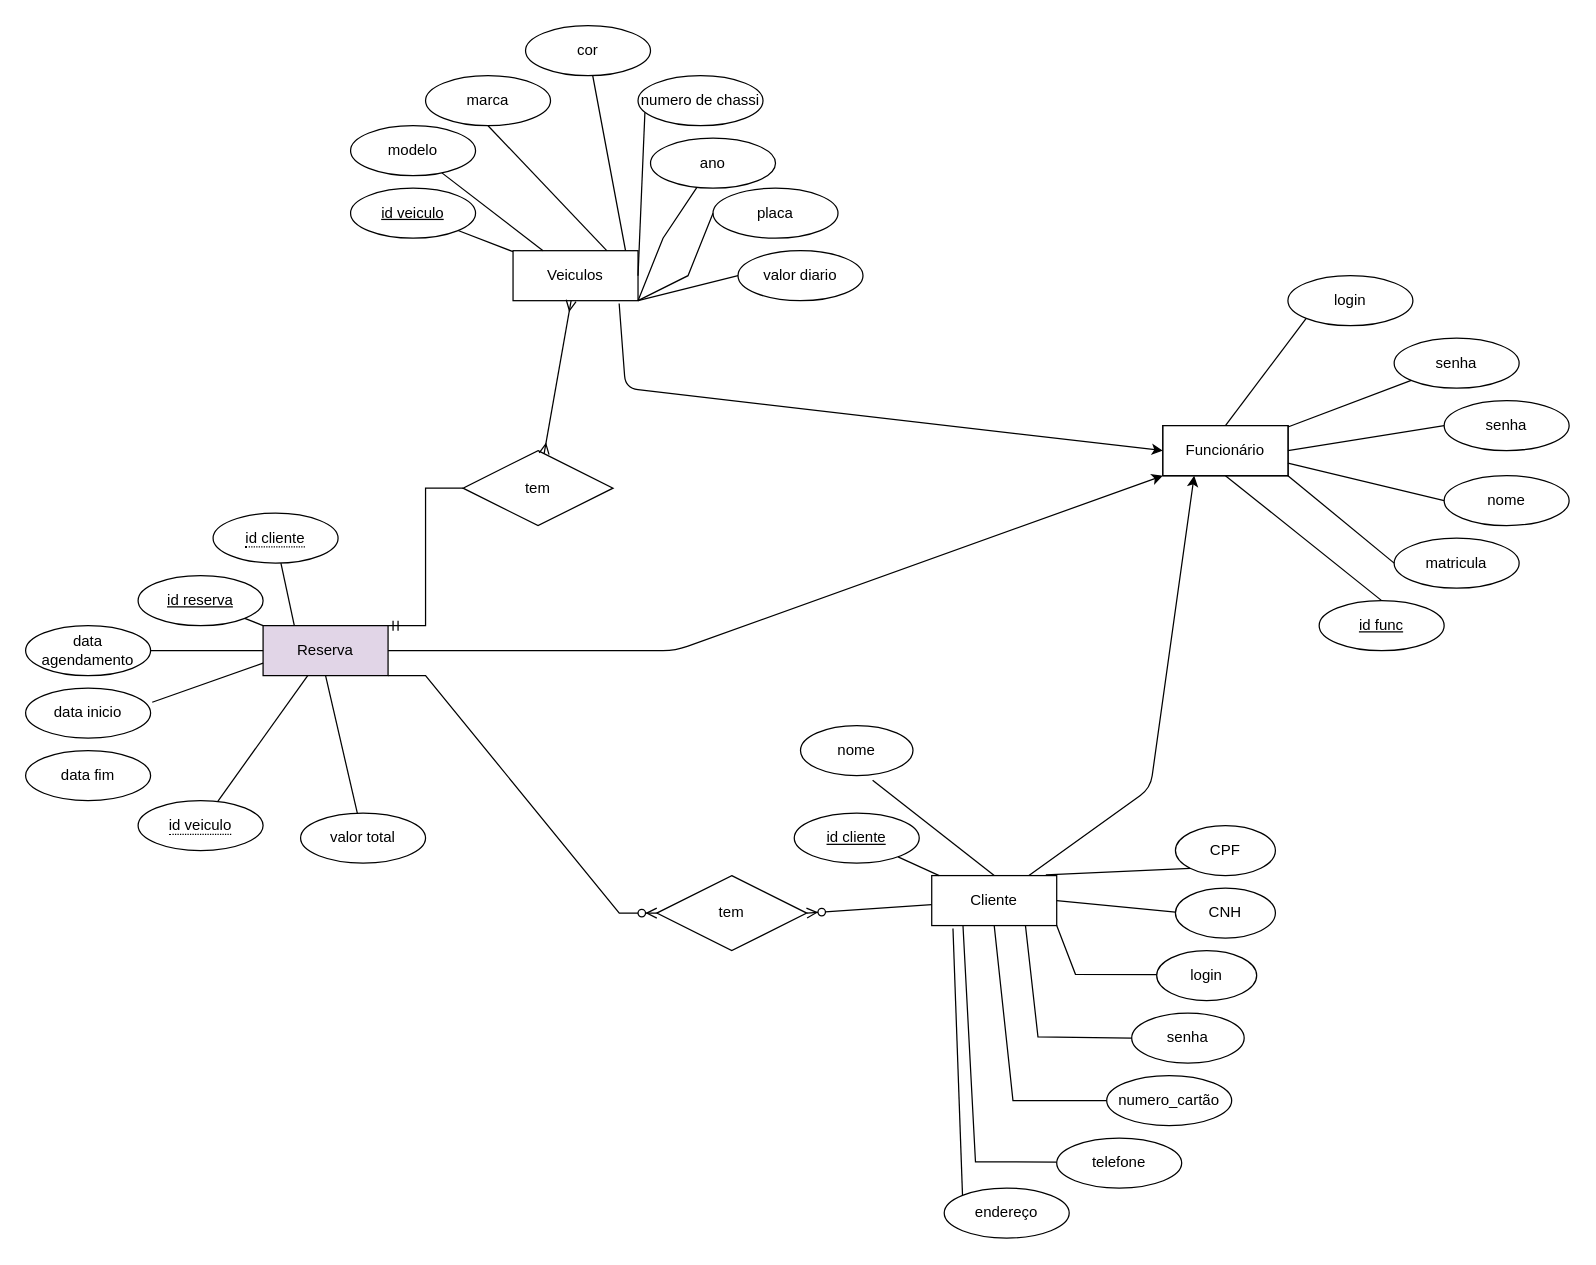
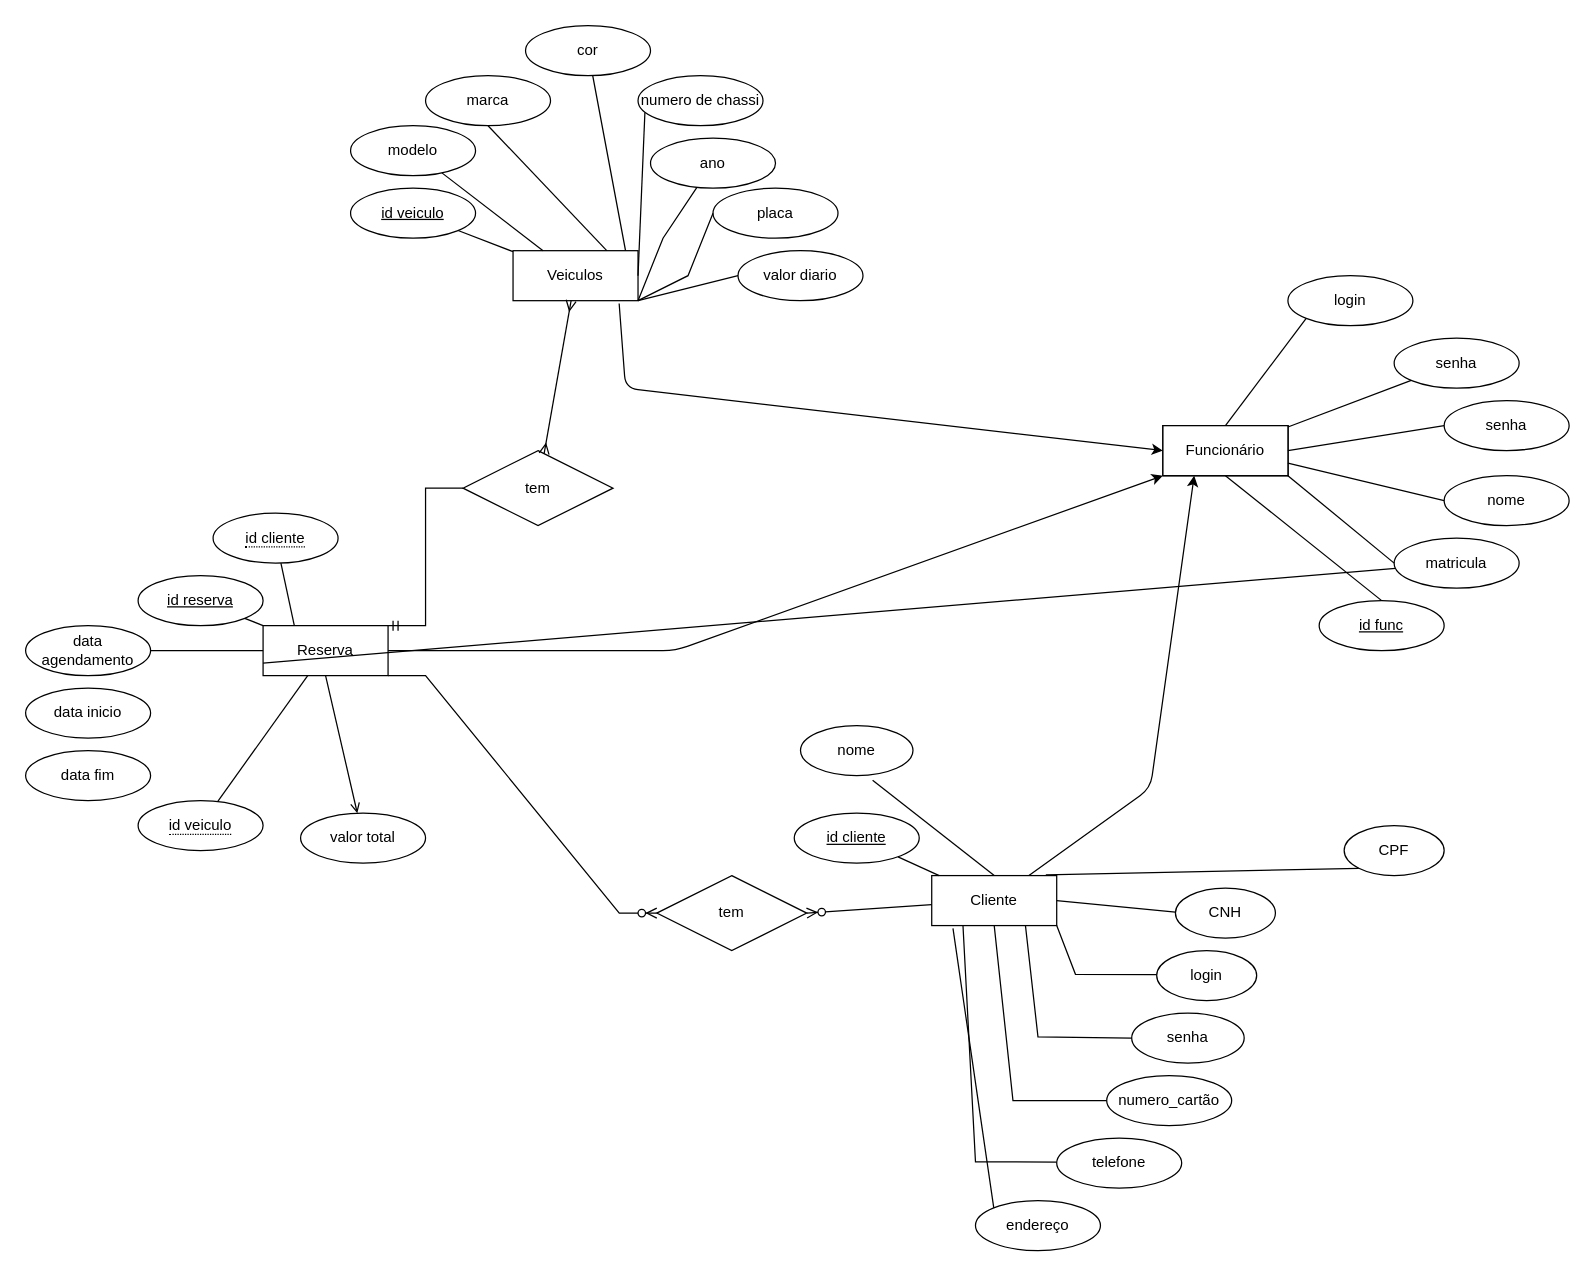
(326, 651) -> (326, 651)
(208, 683) -> (1078, 595)
(356, 808) -> (356, 808)
(1226, 851) -> (1394, 851)
(1007, 1213) -> (1038, 1226)
